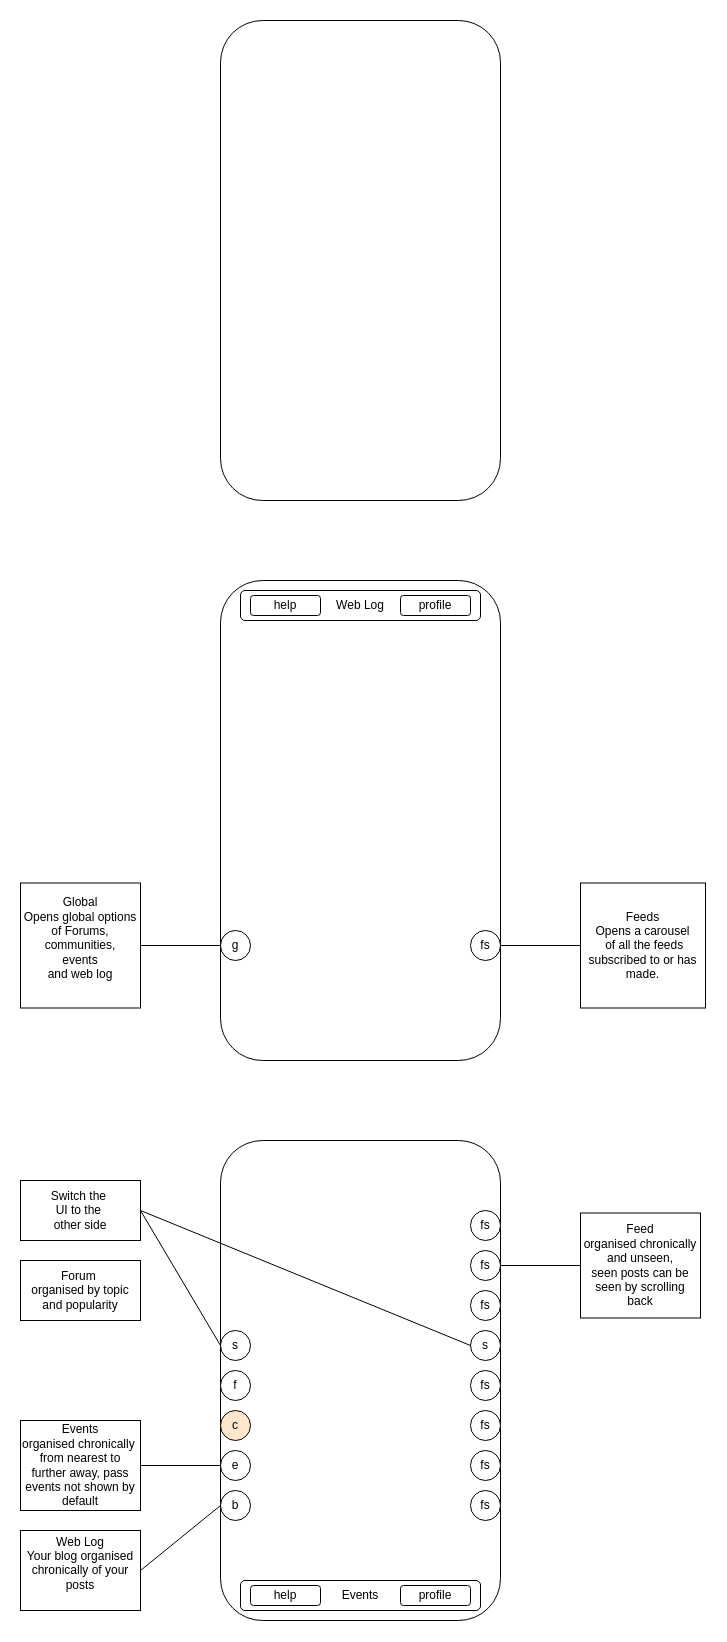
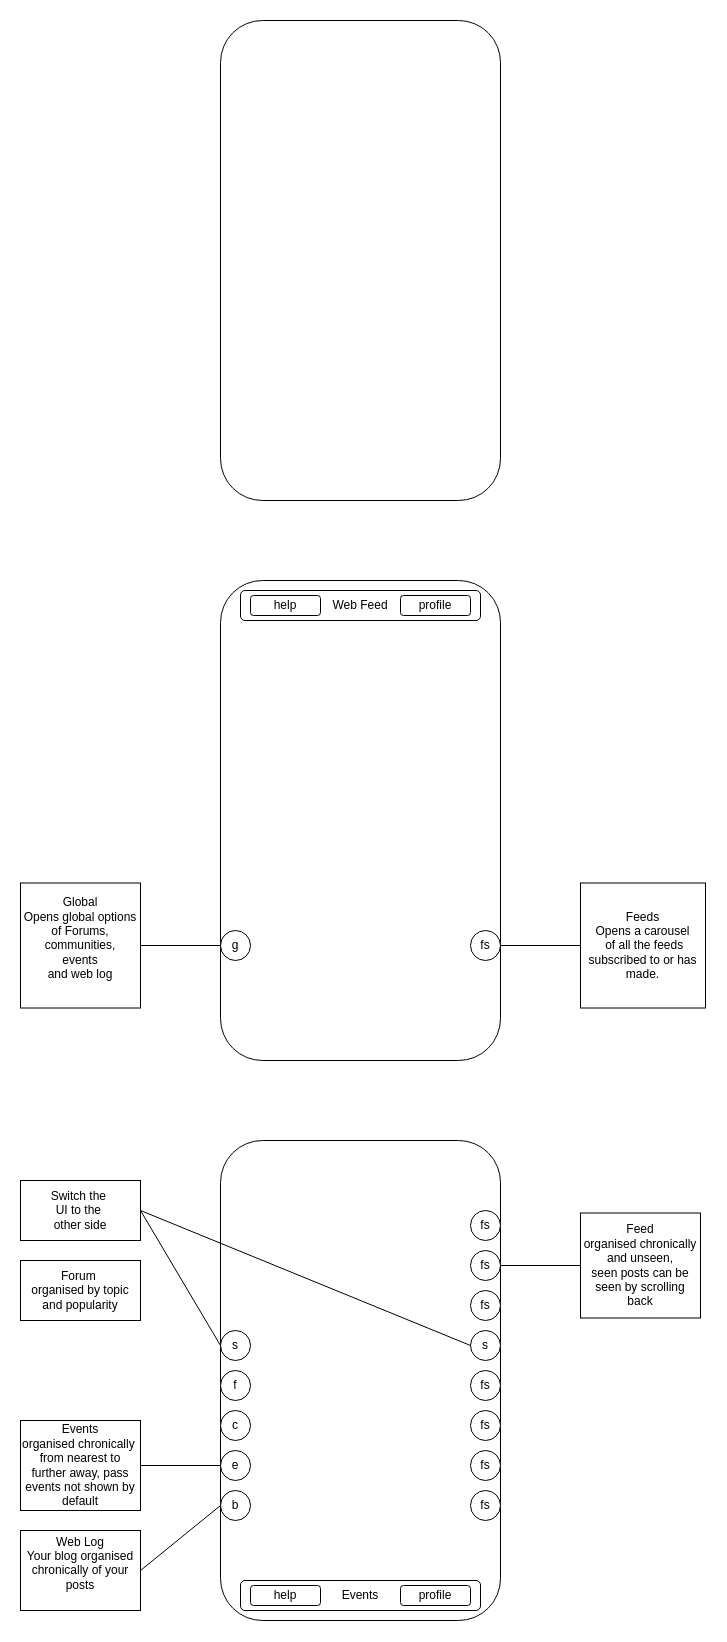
(361, 606) -> (361, 606)
(236, 1426) -> (236, 1426)
